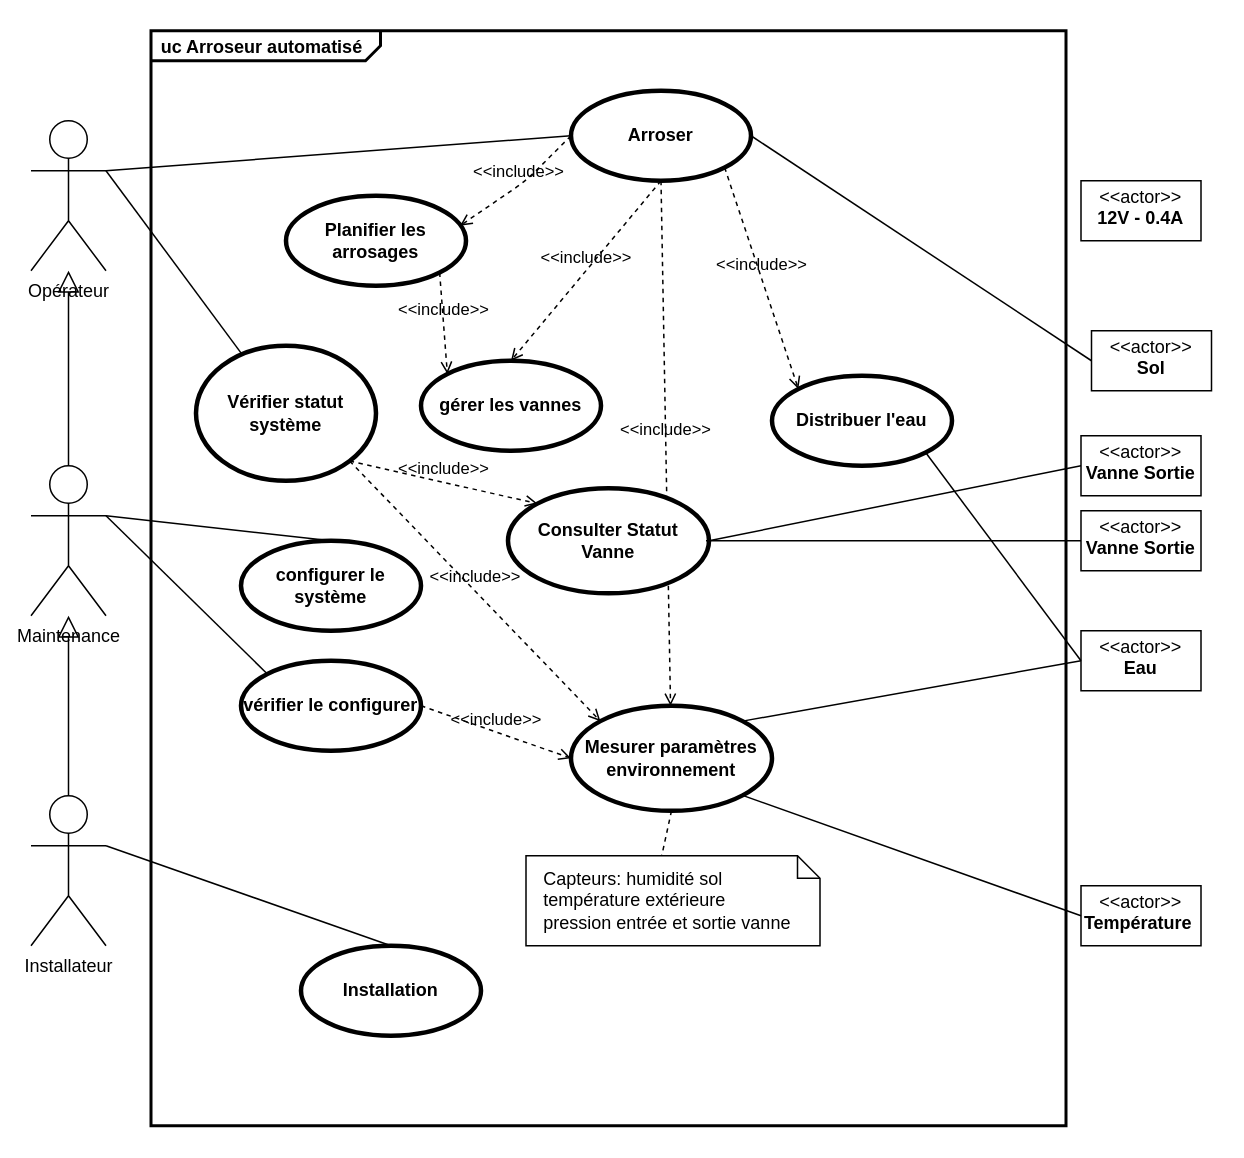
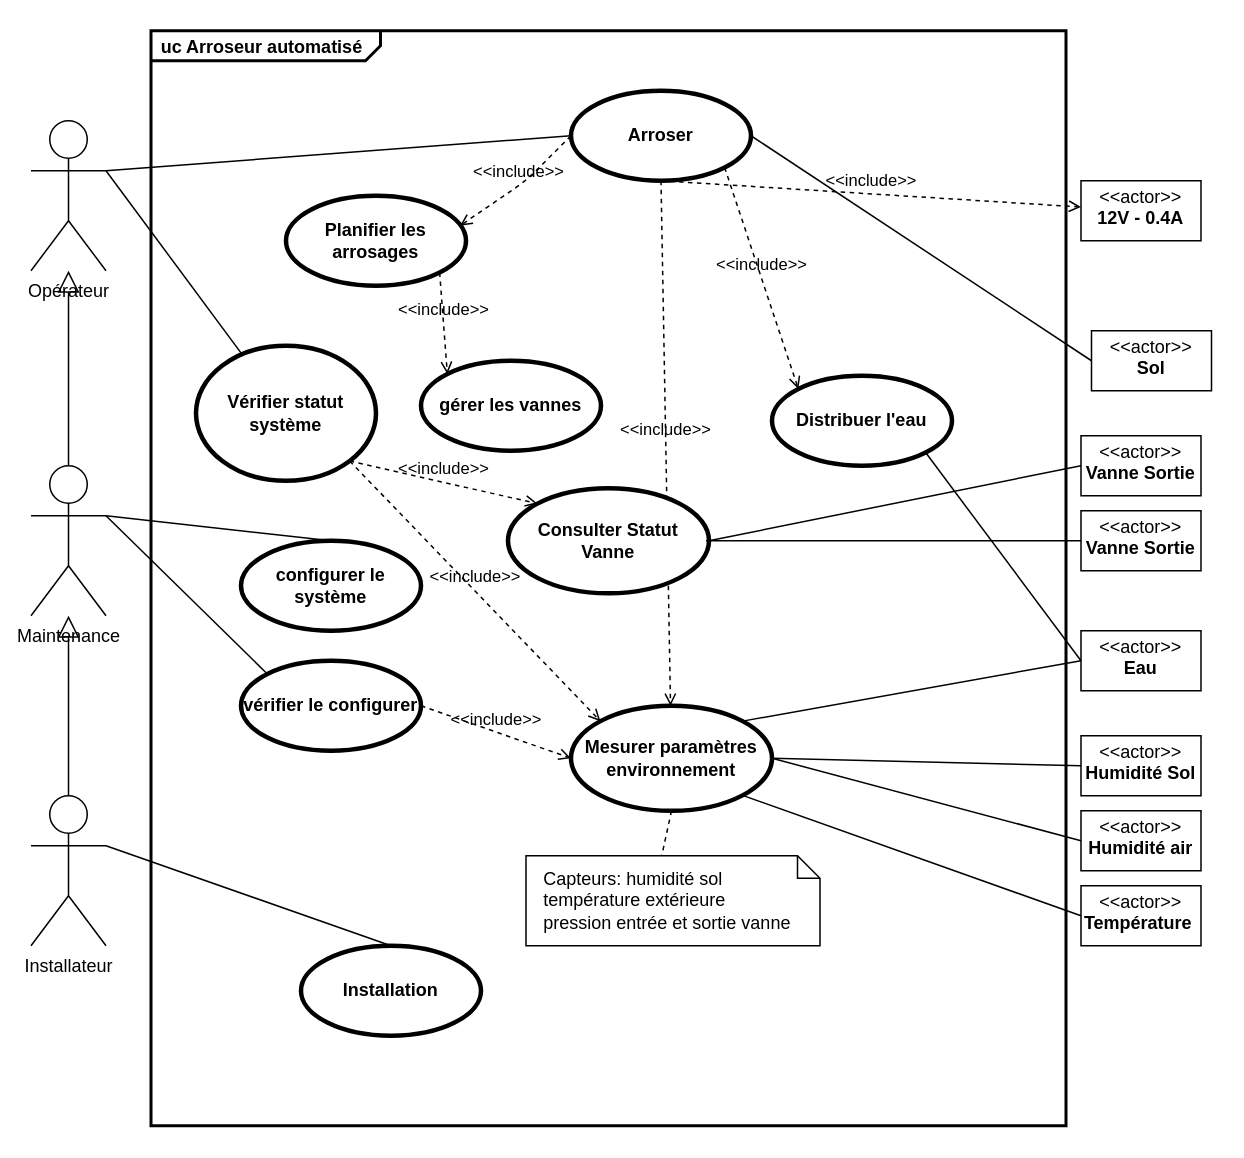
(586, 271) -> (959, 199)
none -> (929, 762)
none -> (1141, 766)
none -> (929, 800)
none -> (1141, 841)
